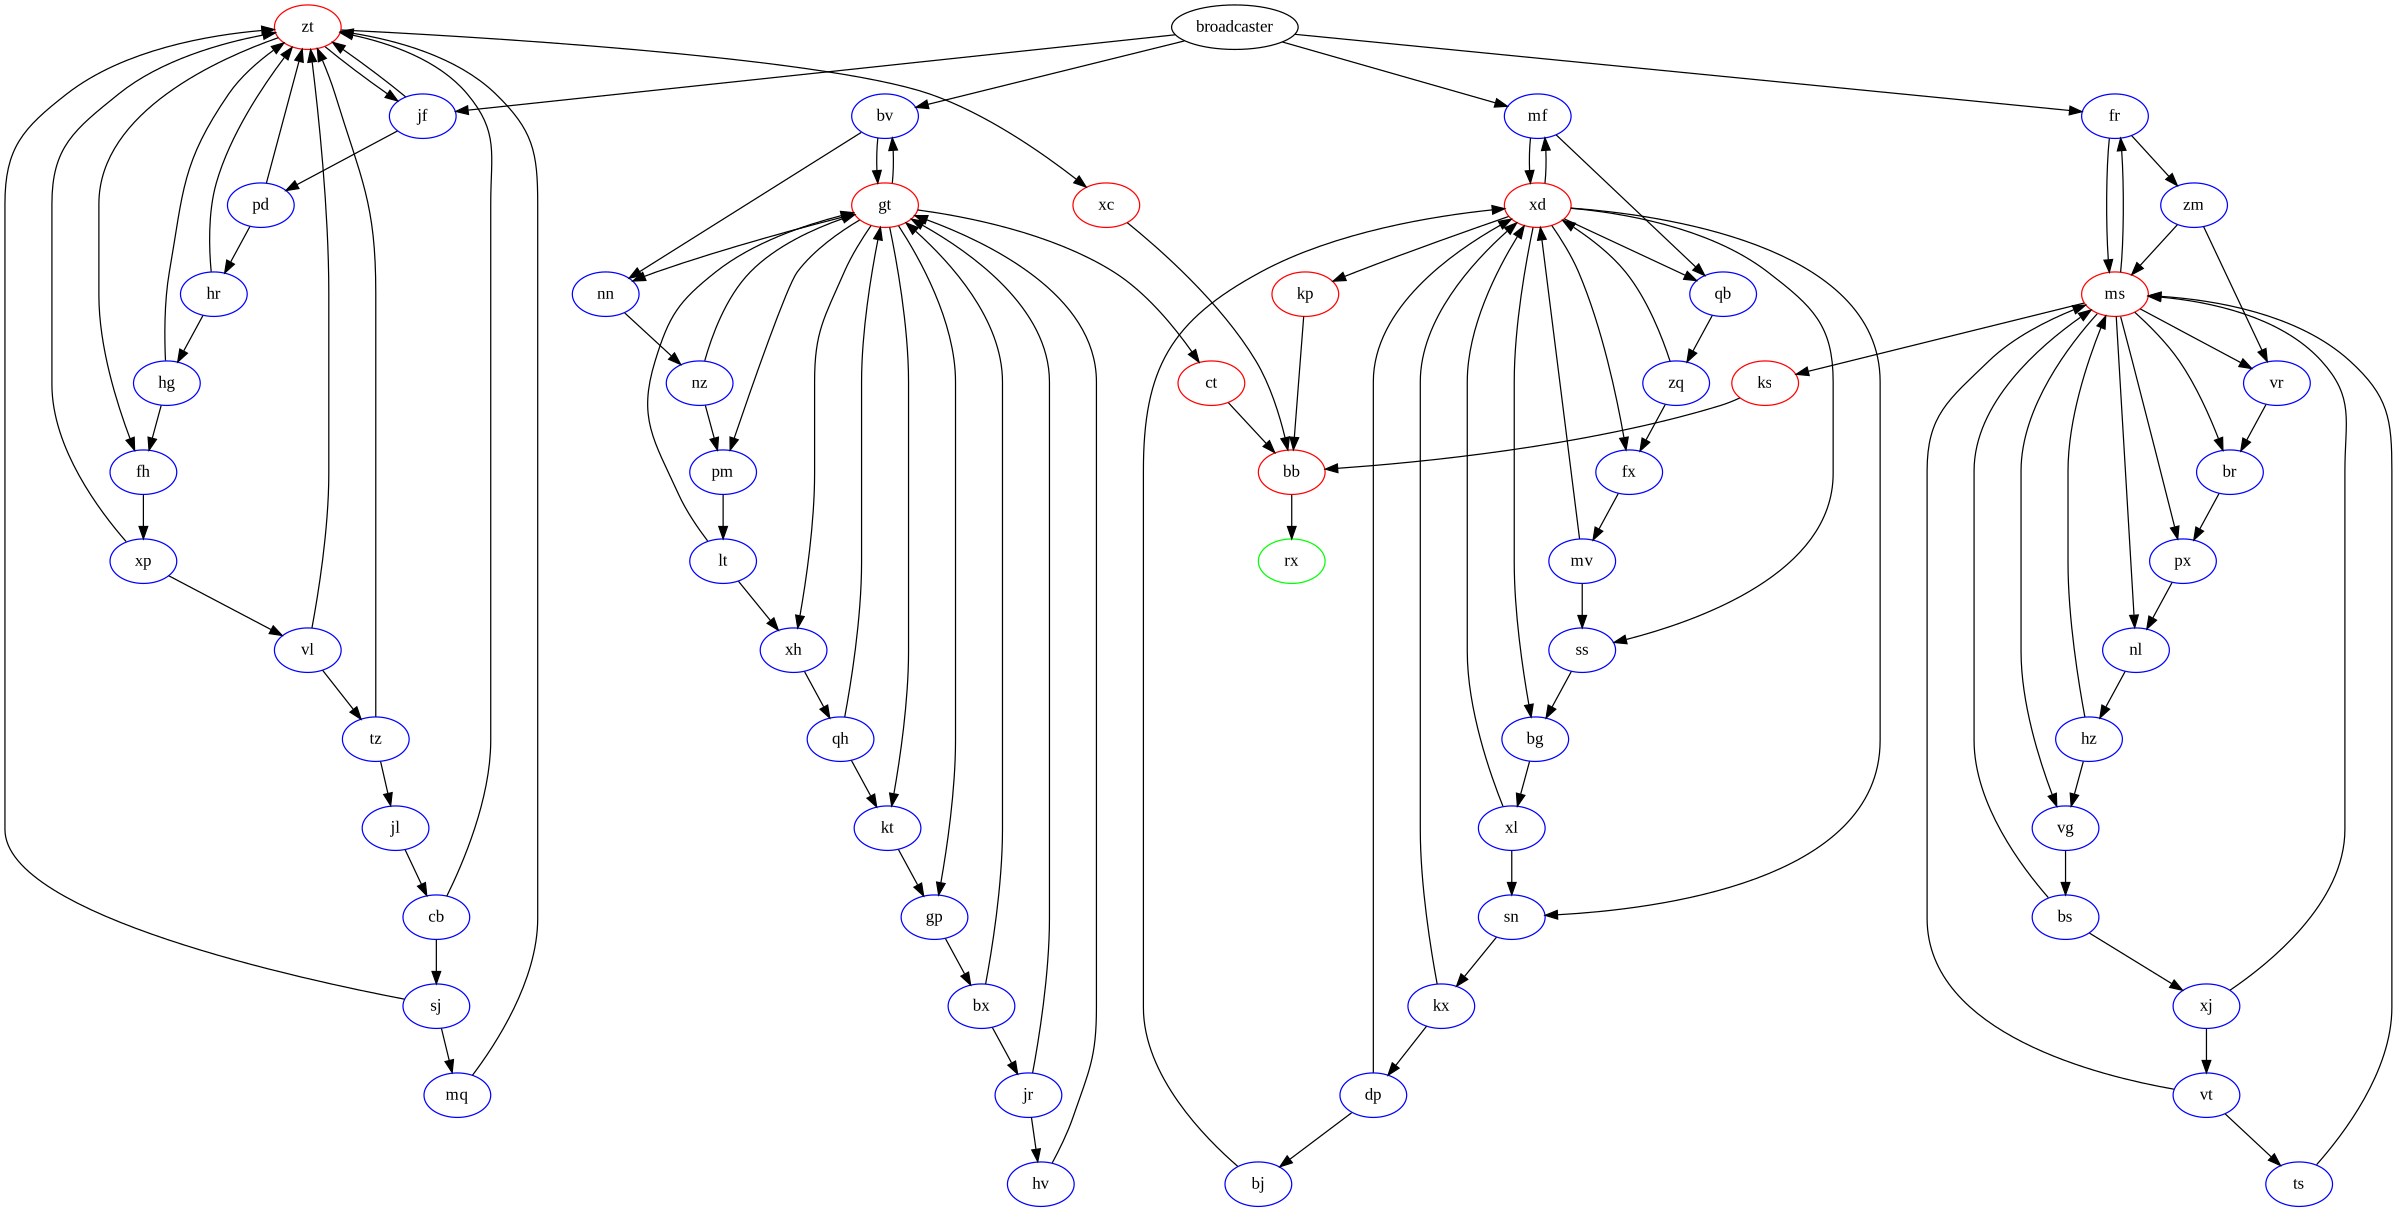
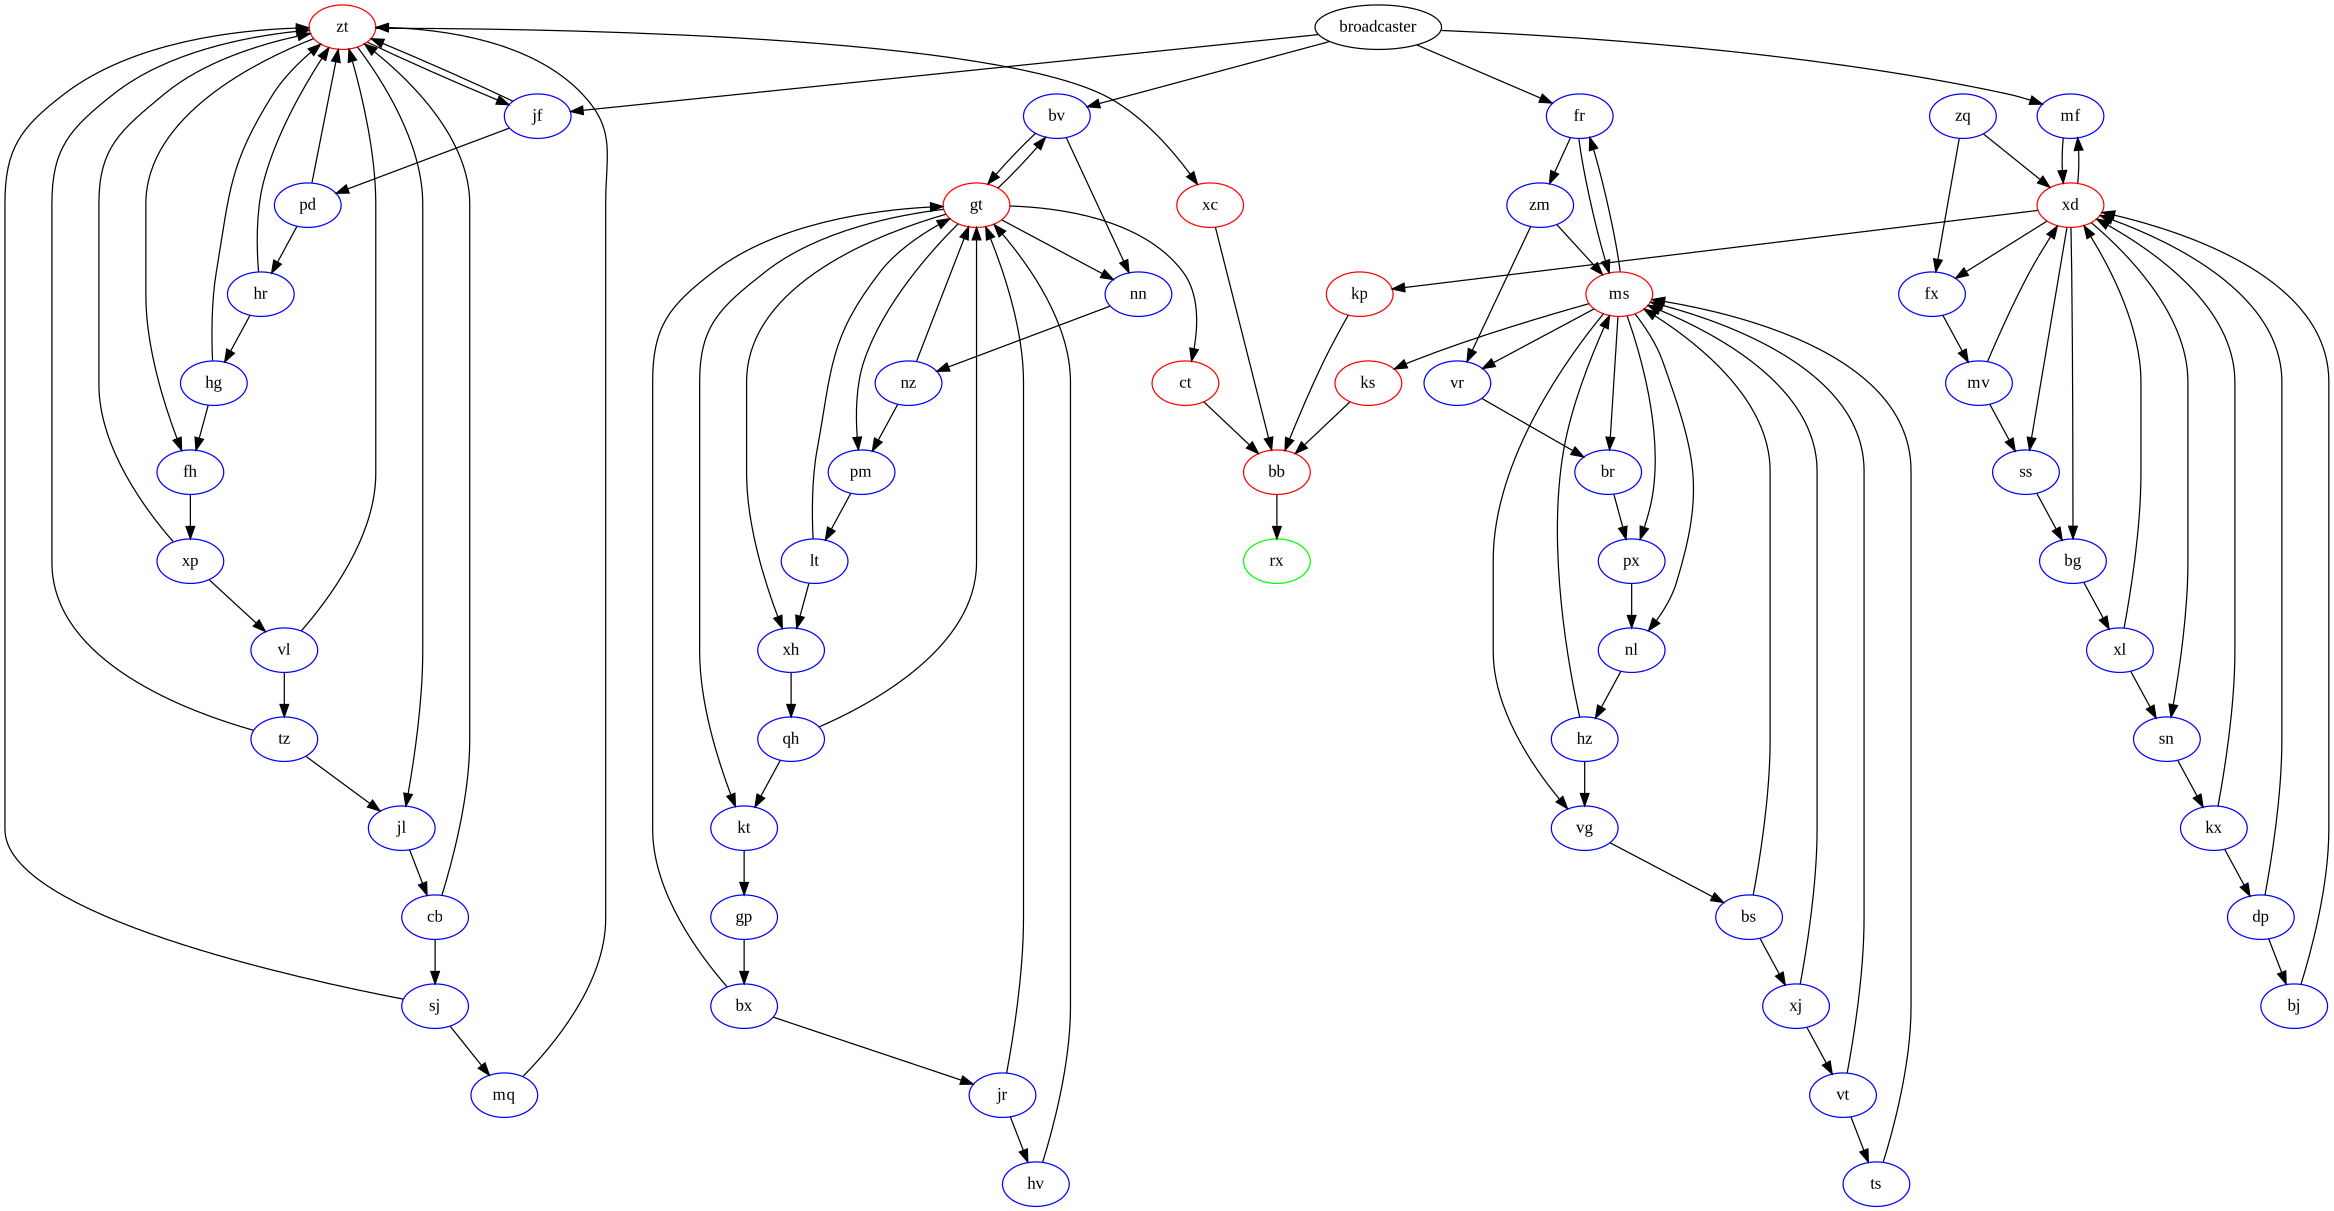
(1723, 294) -> none
none -> (423, 413)
(956, 549) -> none
